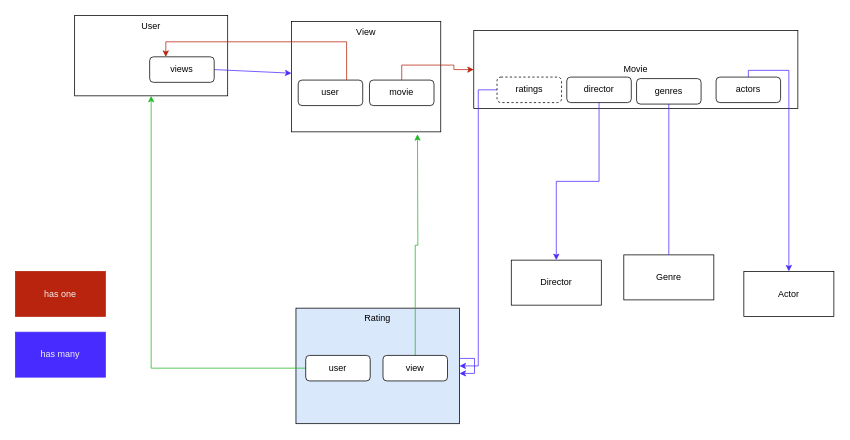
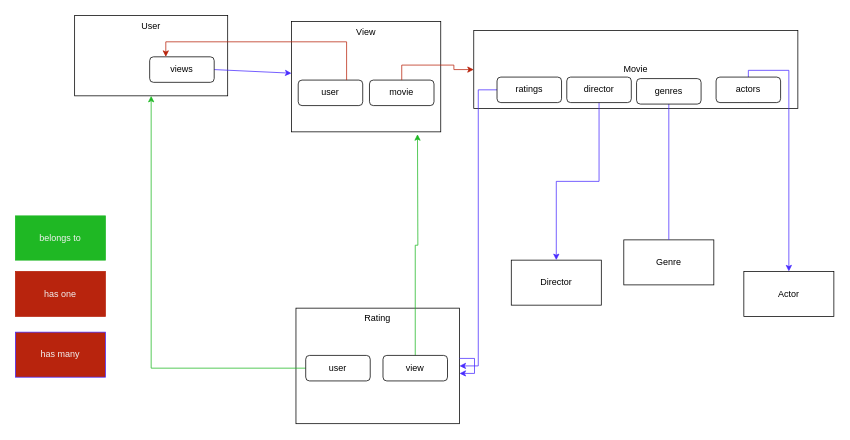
(529, 90) -> (529, 90)
none -> (60, 238)
(669, 277) -> (669, 262)
(60, 354) -> (60, 354)
(378, 366) -> (378, 366)
